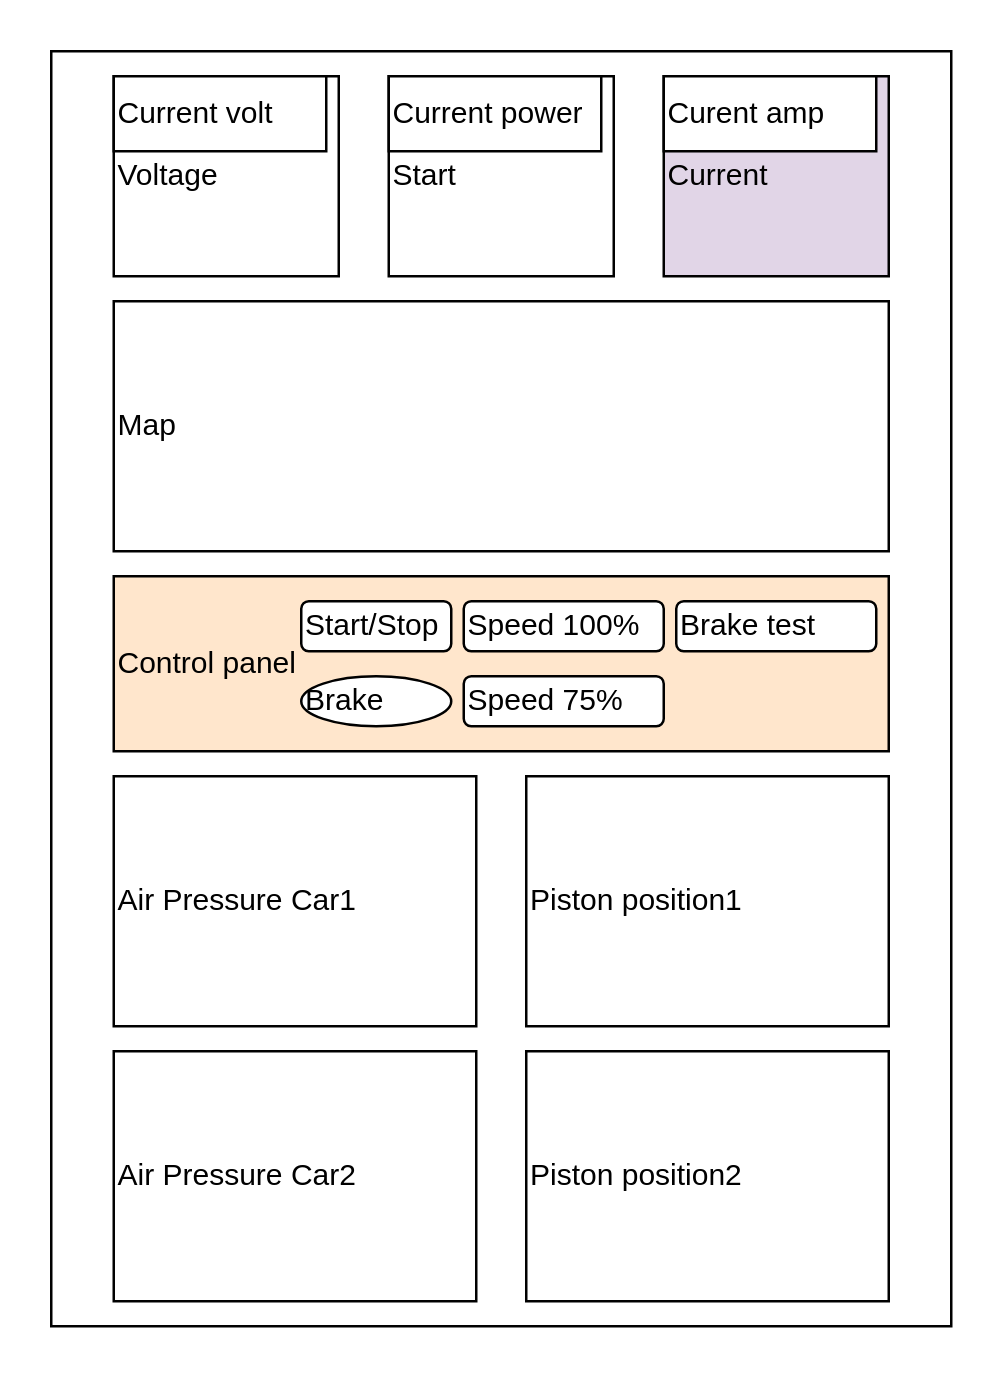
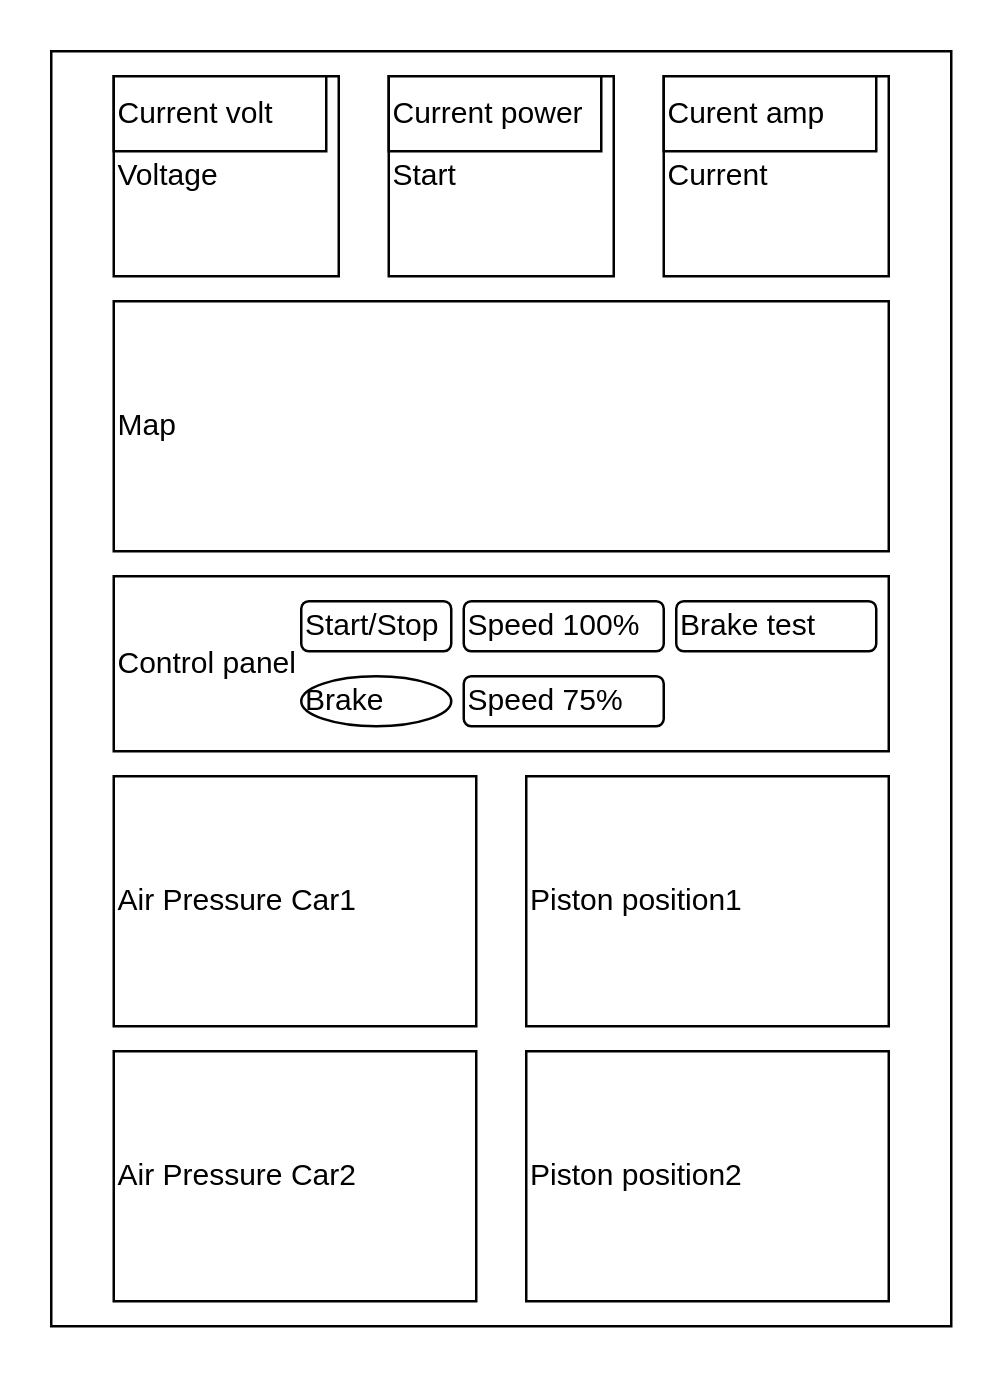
(776, 176) -> (776, 176)
(501, 664) -> (501, 664)
